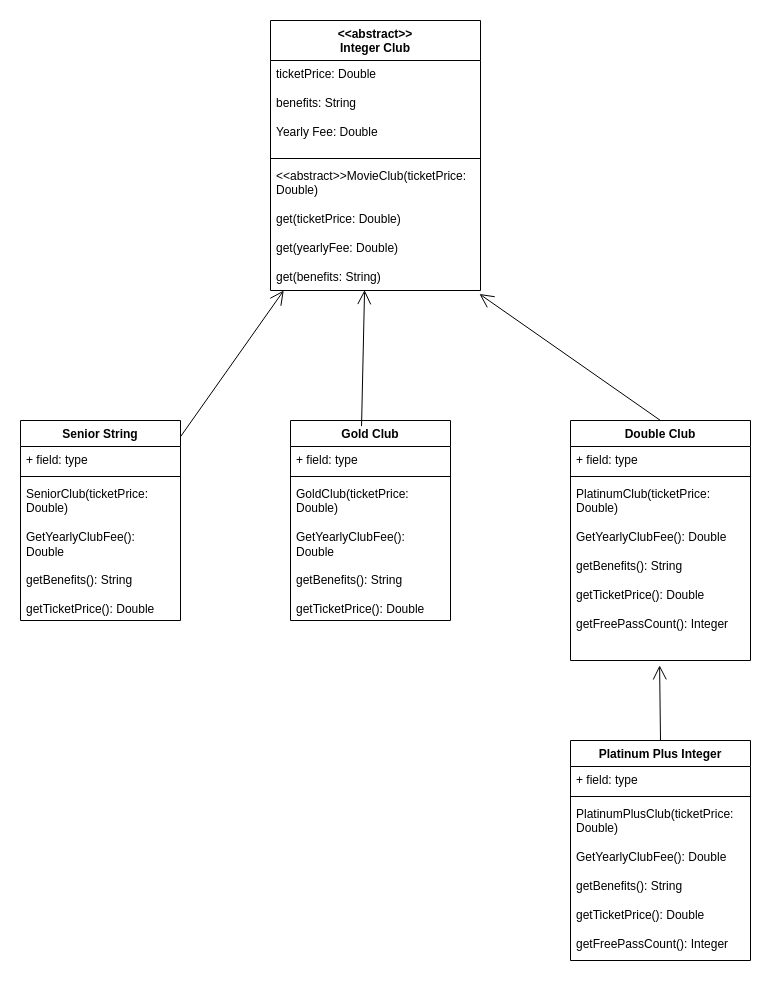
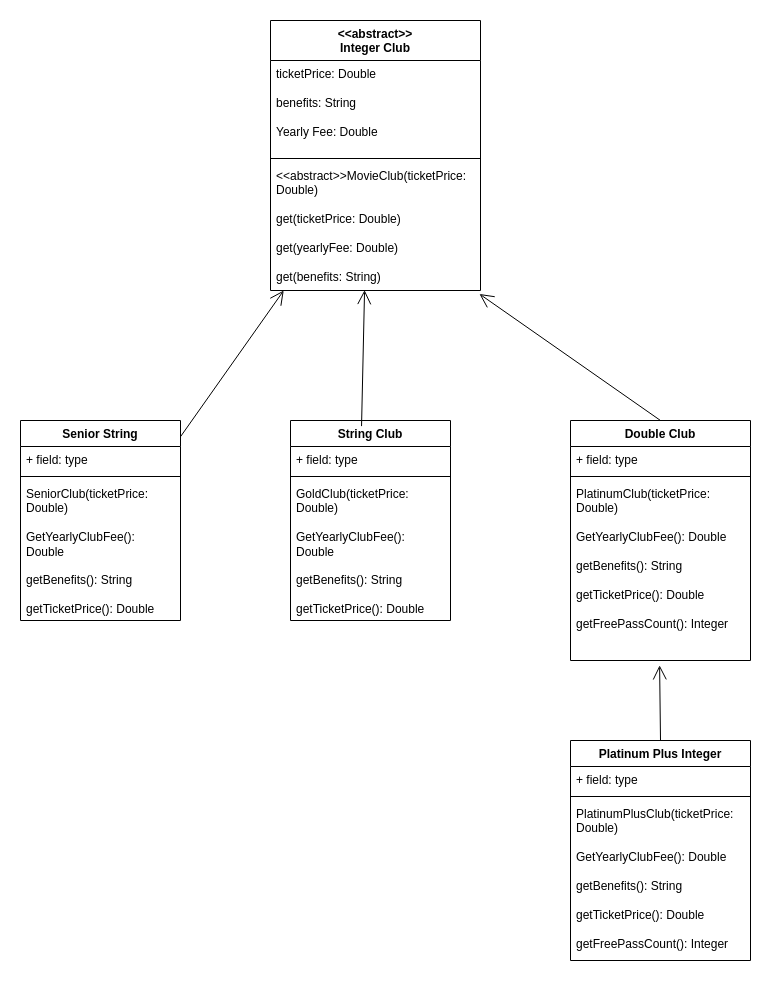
(371, 435) -> (371, 435)
